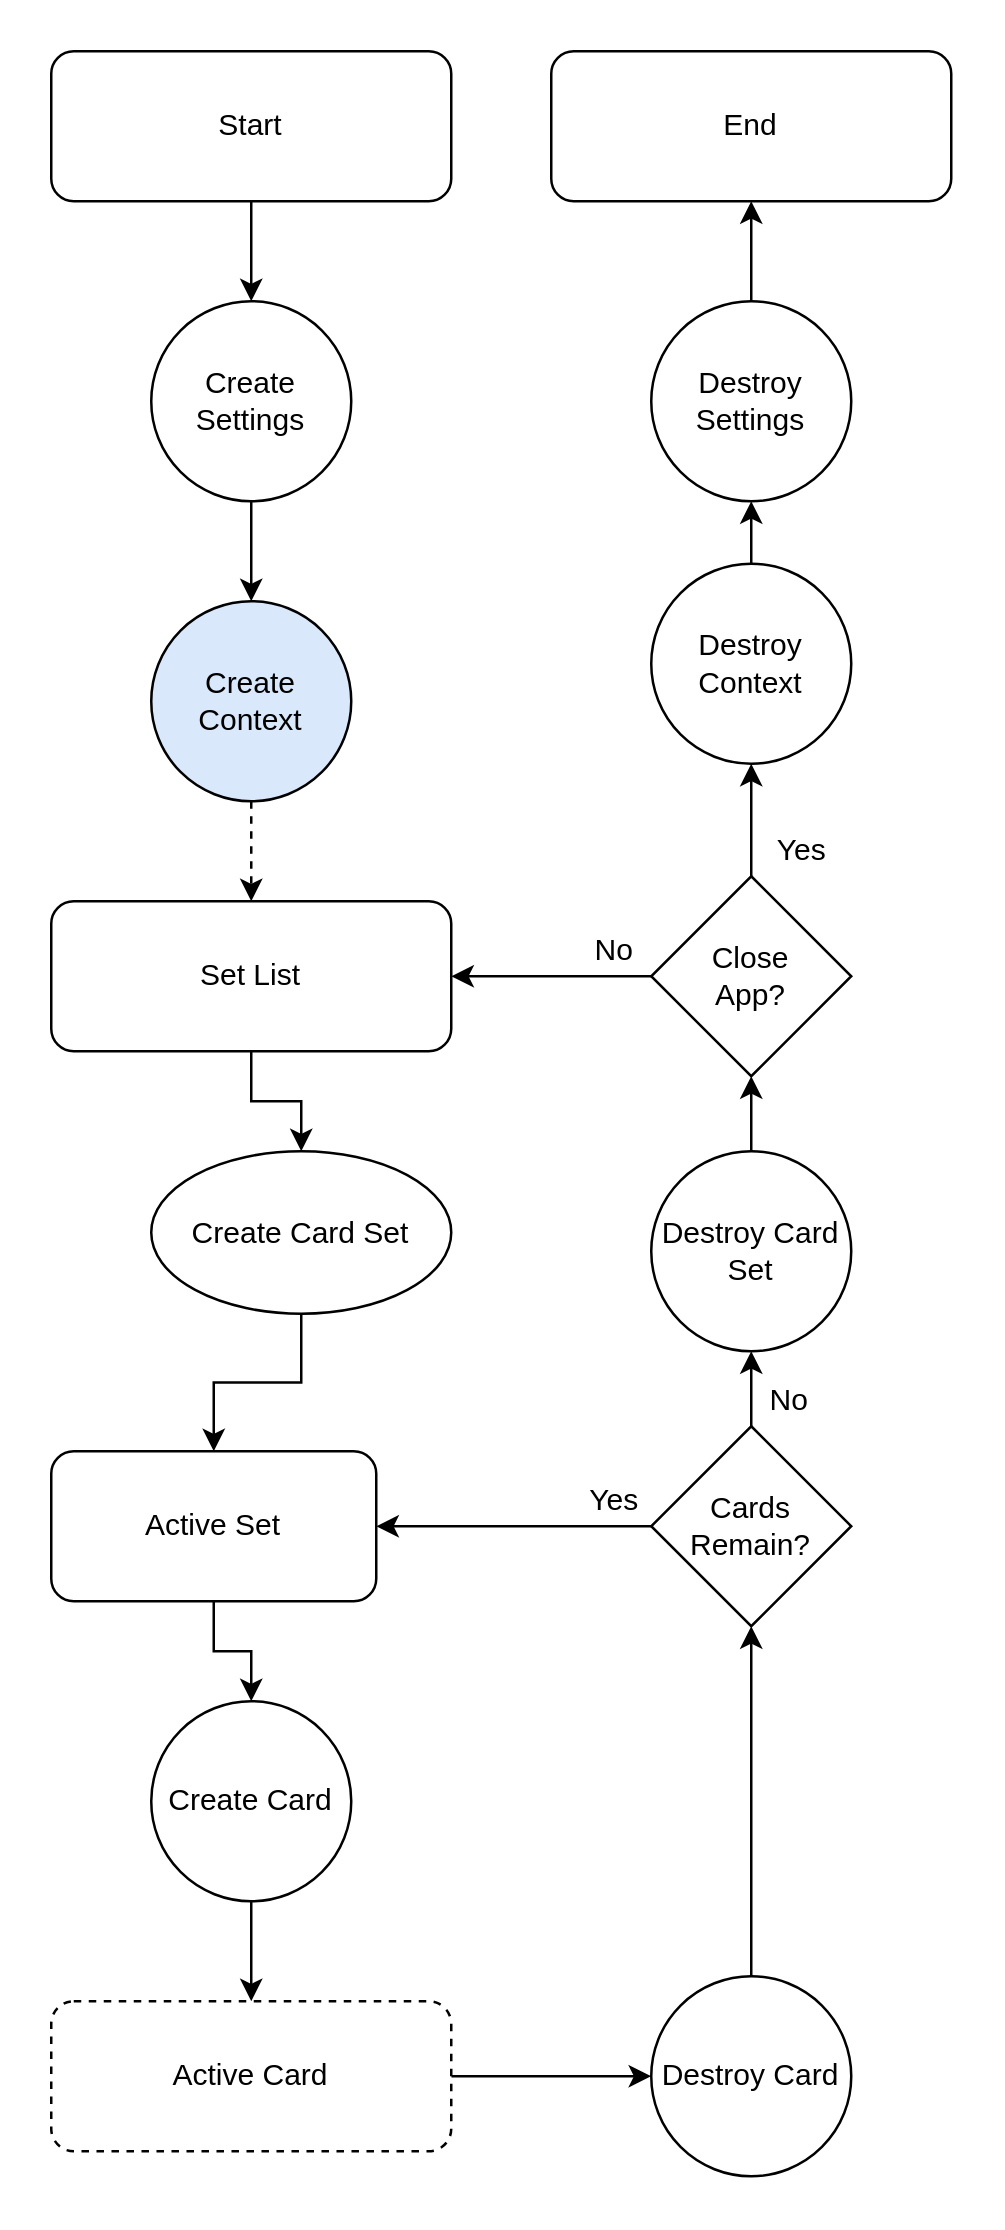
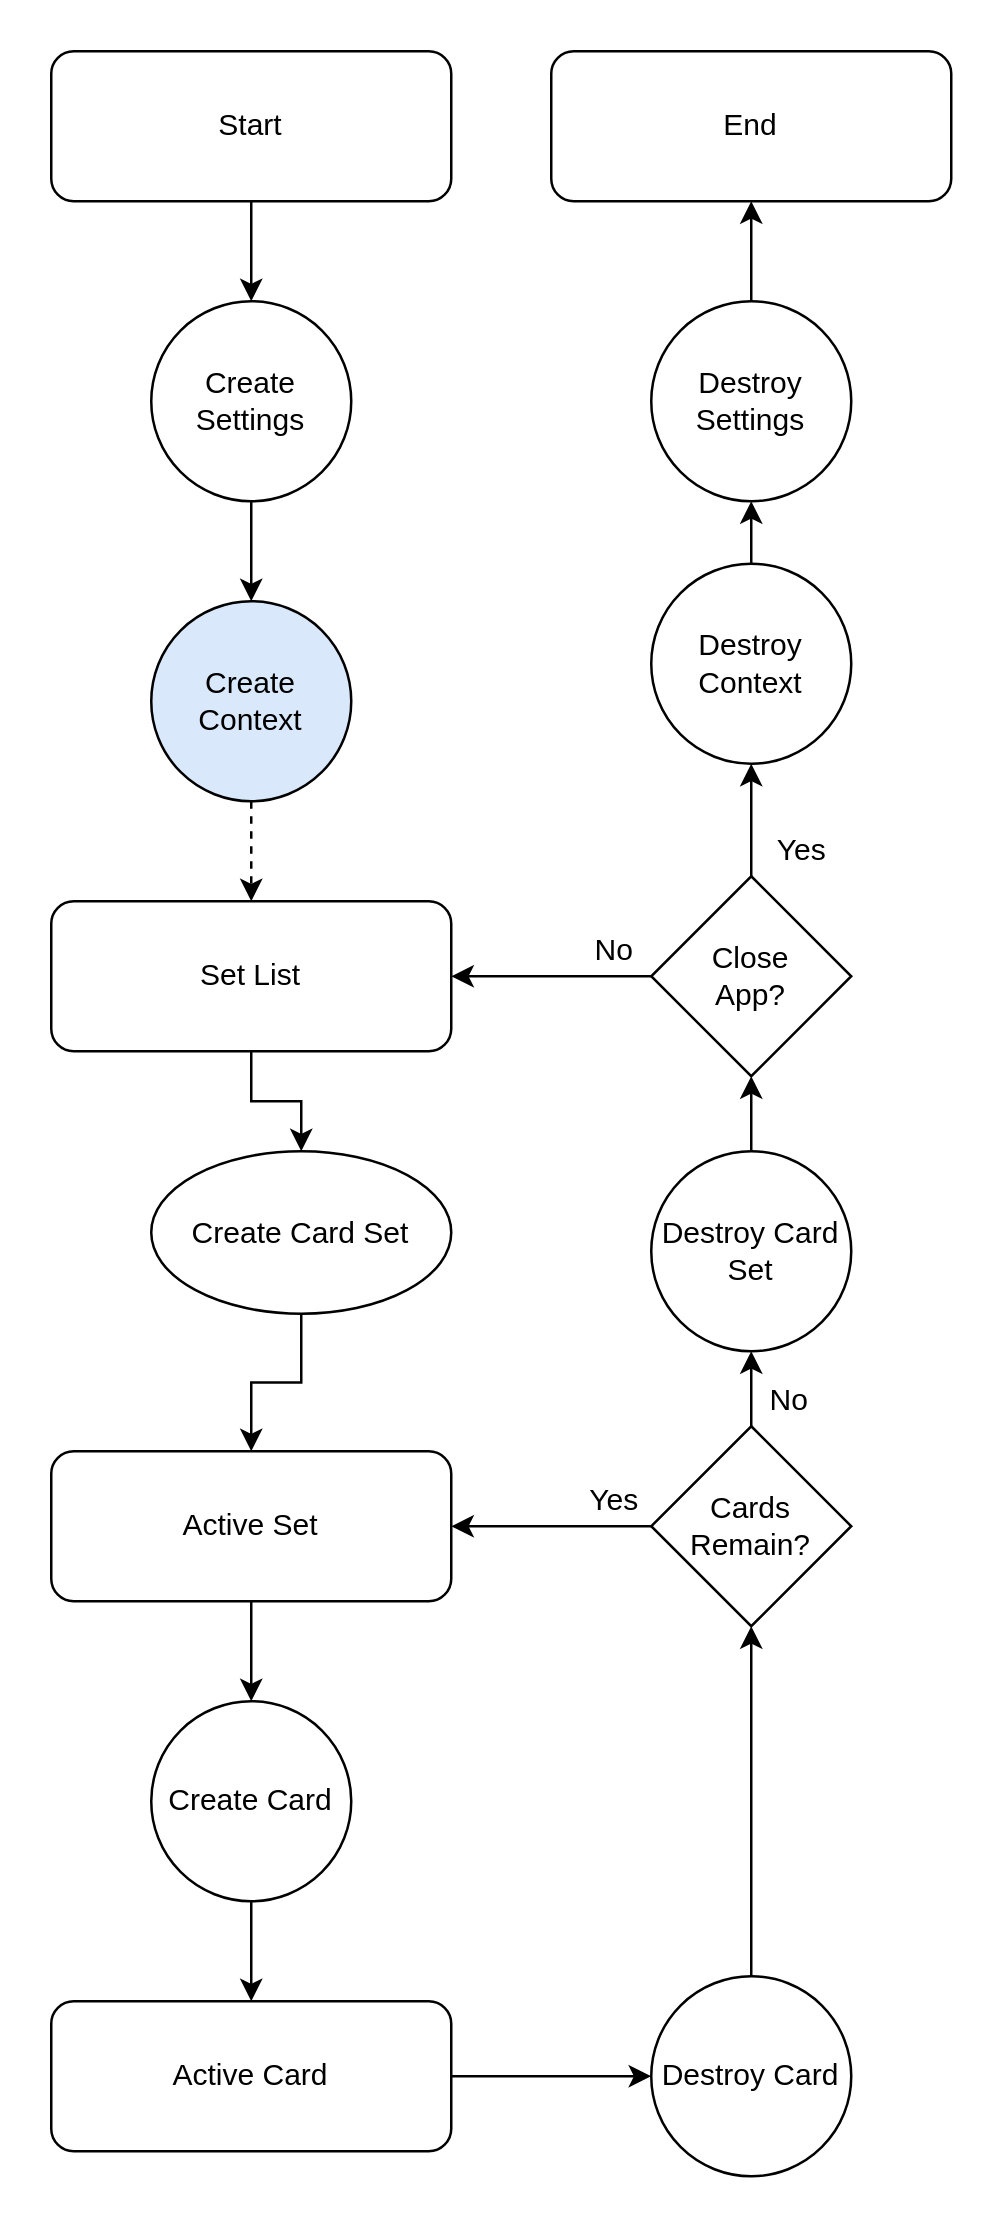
(214, 1526) -> (251, 1526)
(251, 2076) -> (251, 2076)
